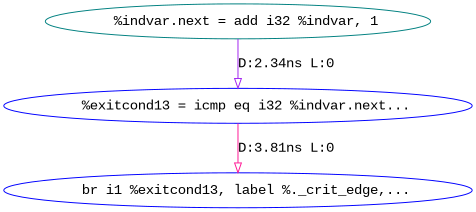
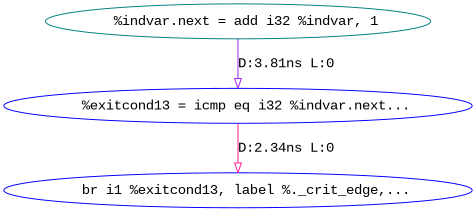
(287, 64) -> (287, 64)
(287, 148) -> (287, 148)
